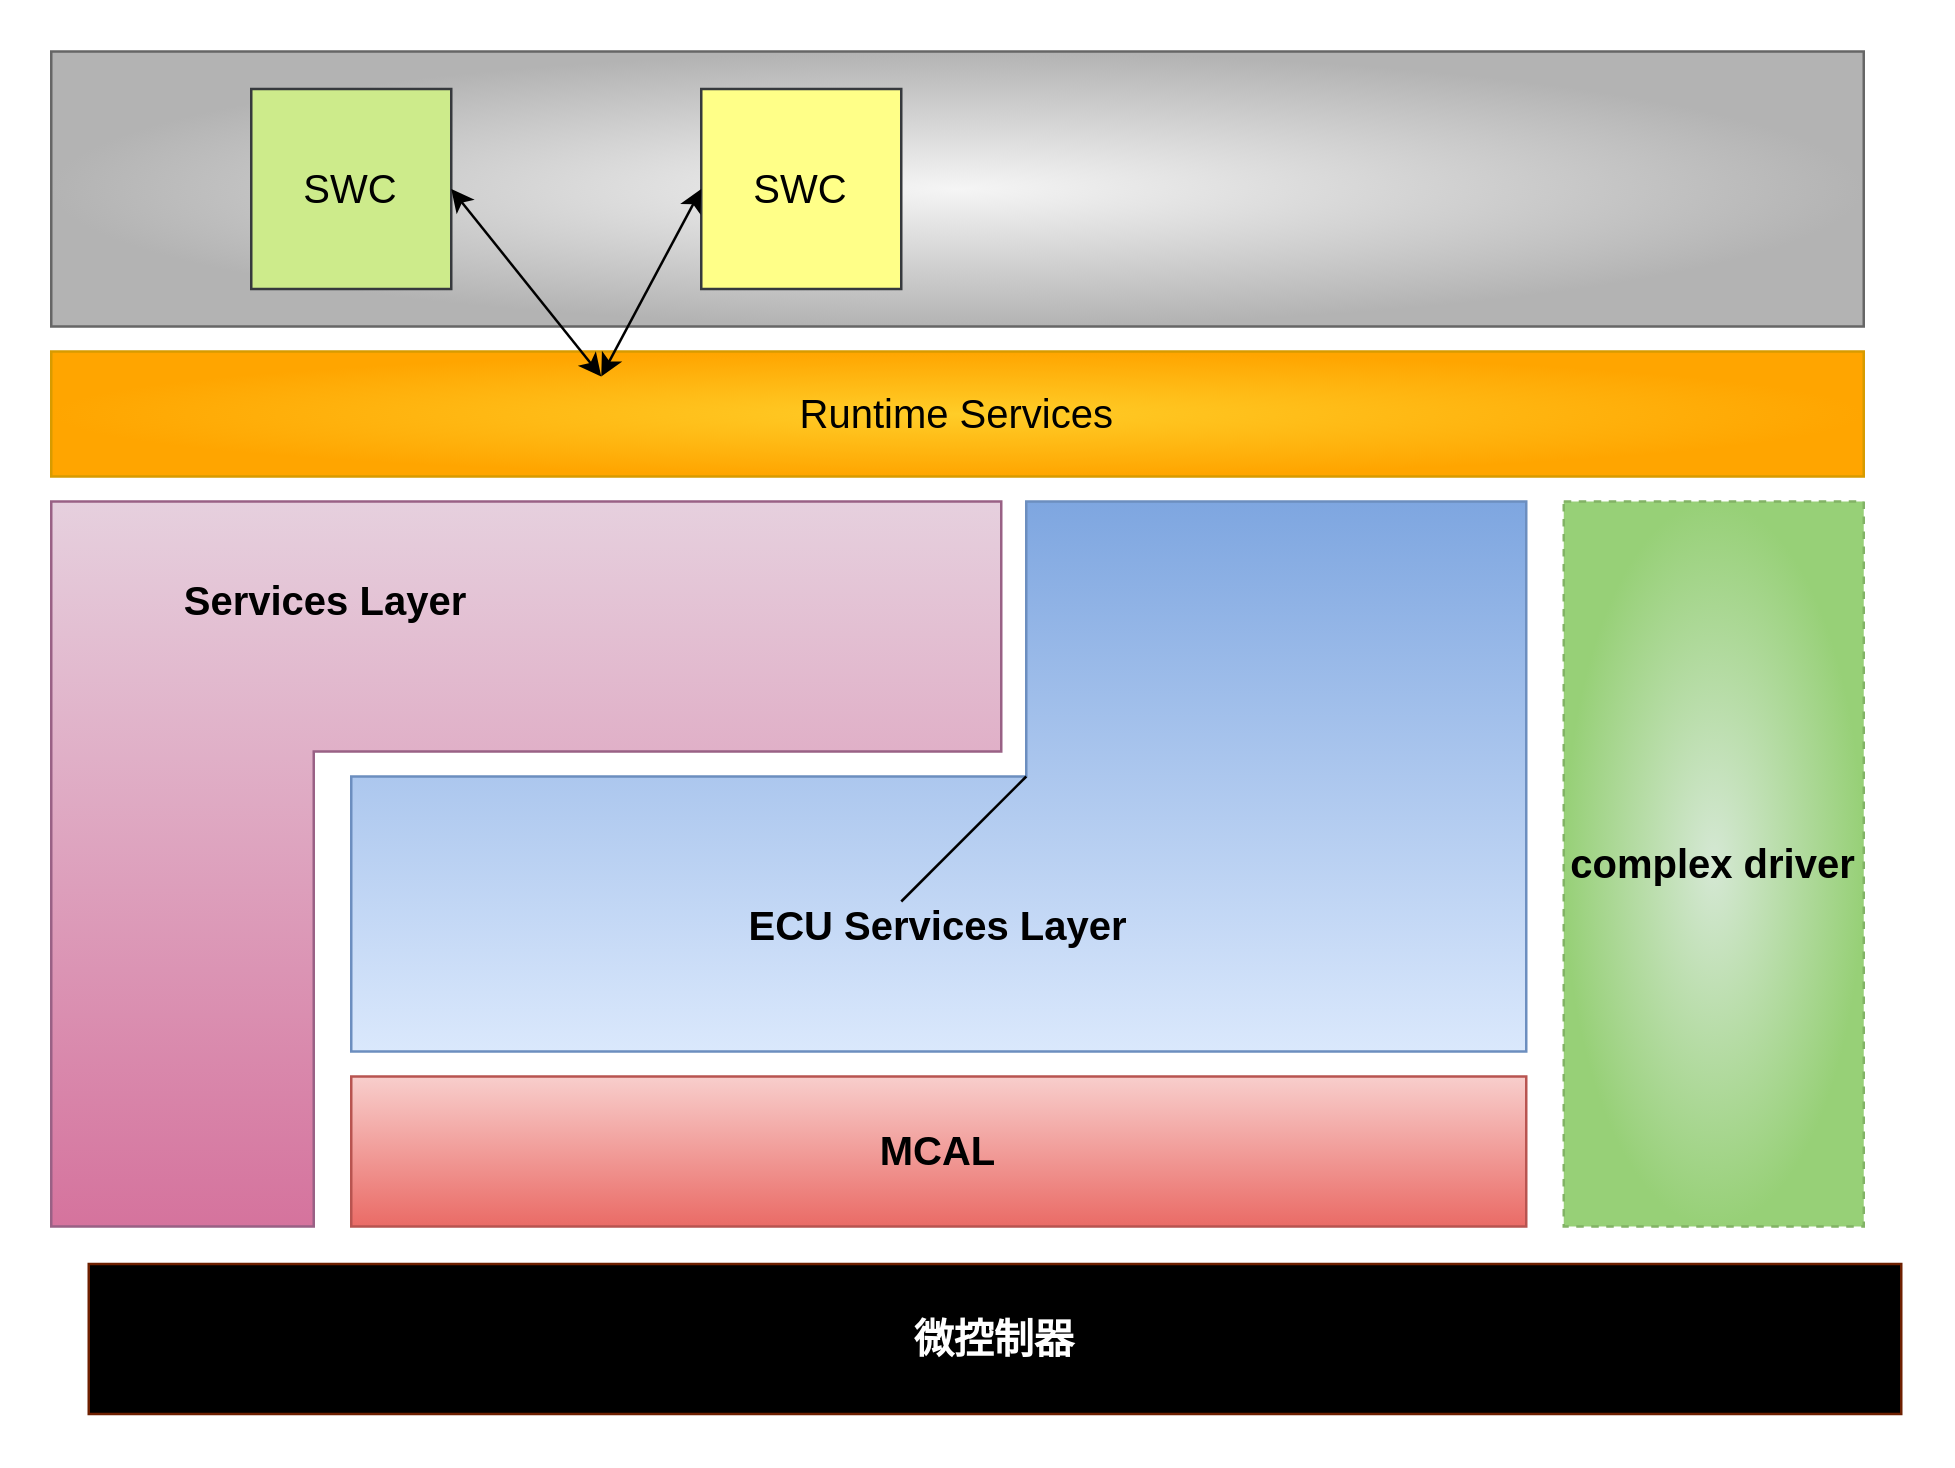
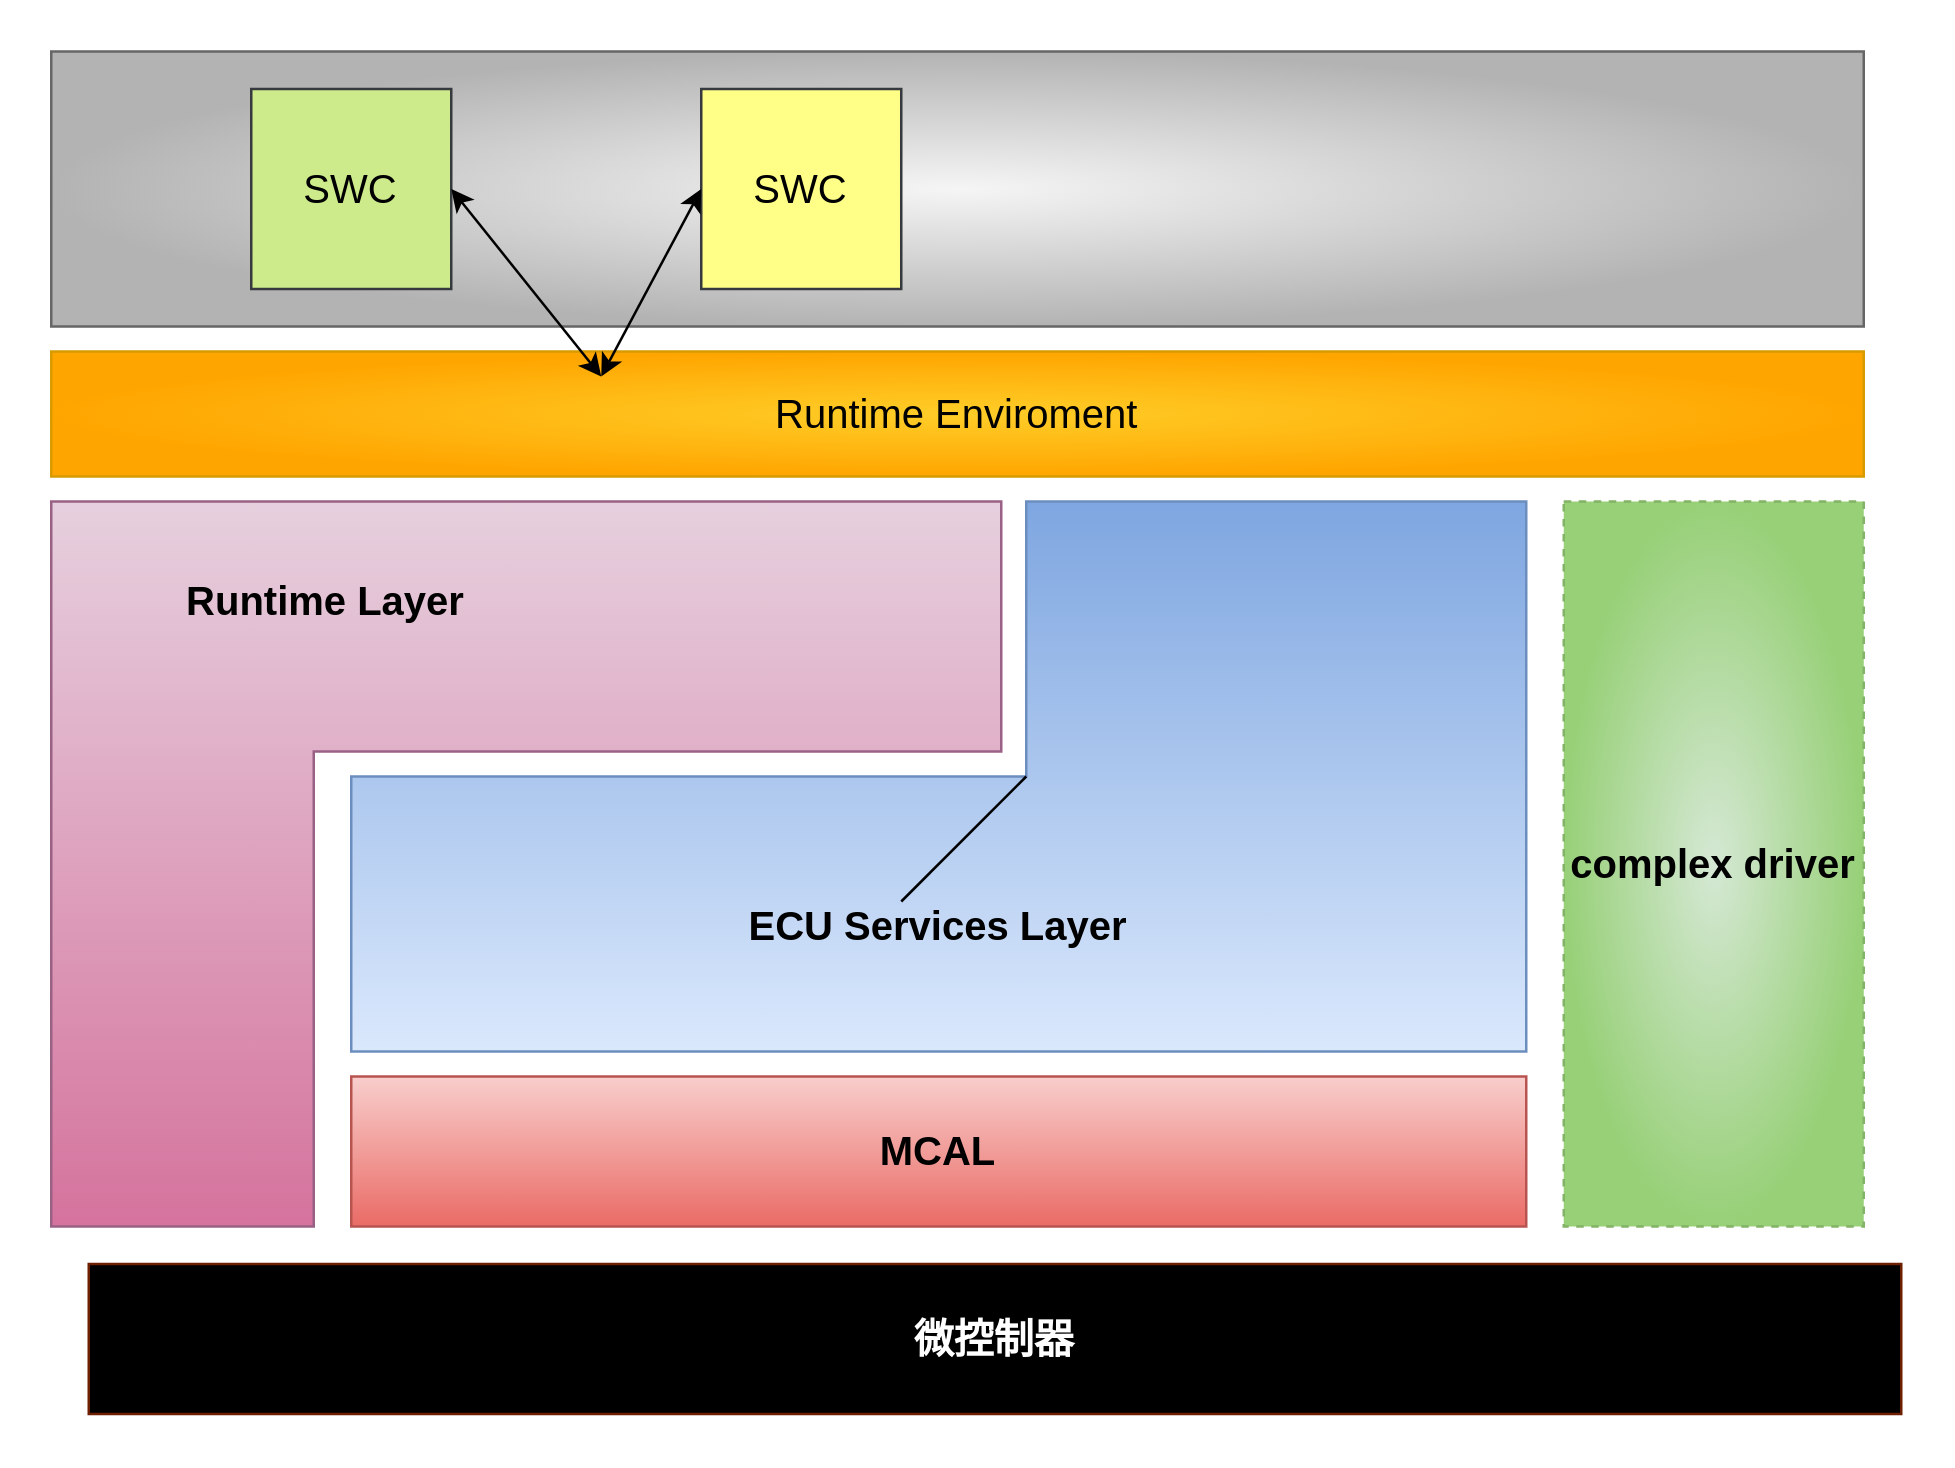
(958, 414) -> (958, 414)
(326, 601) -> (326, 601)
